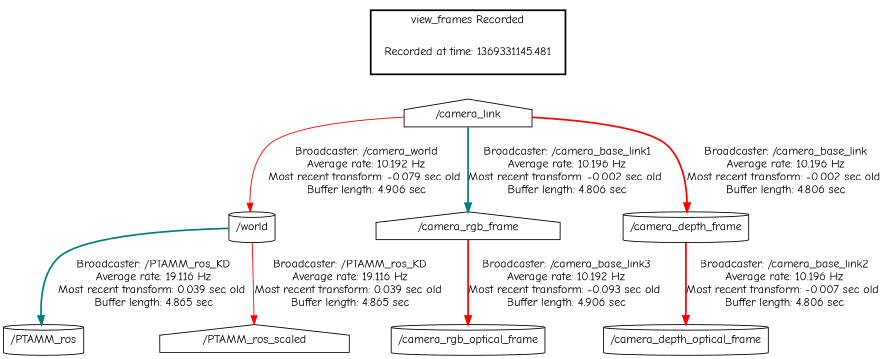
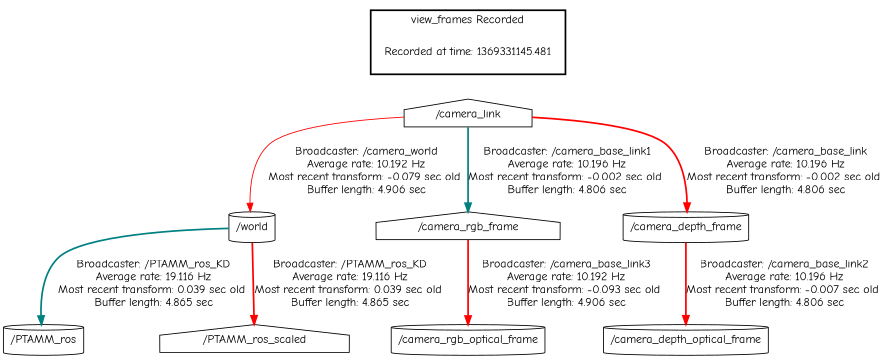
(253, 279) -> (253, 279)
